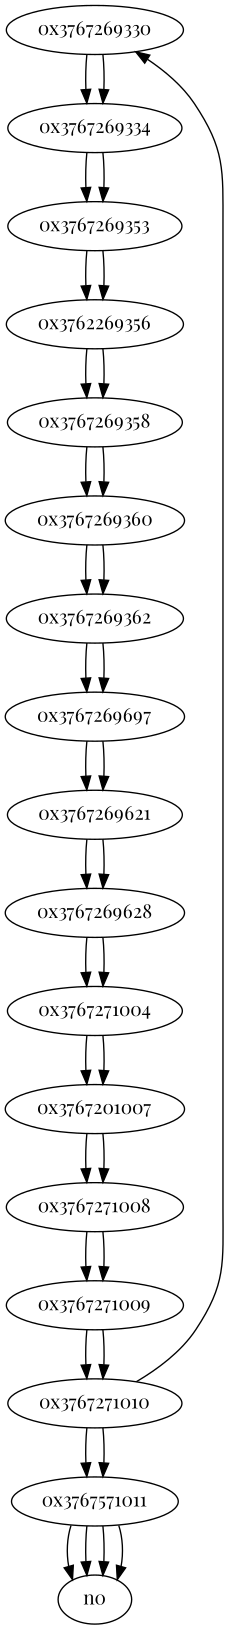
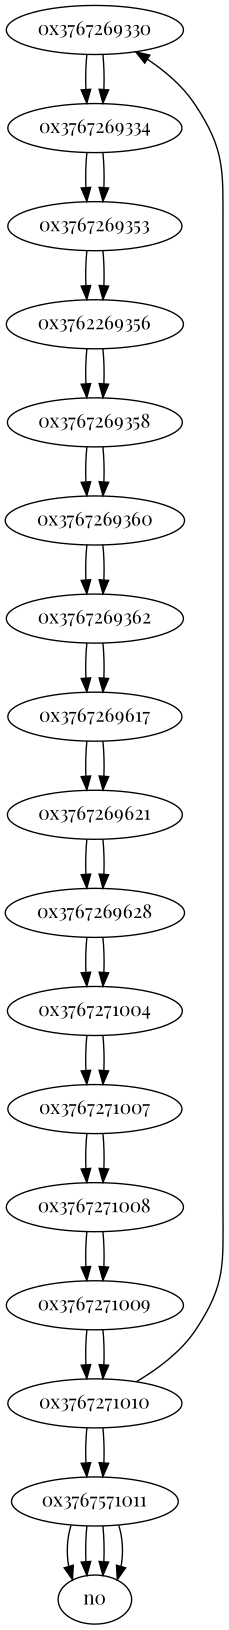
(95, 717) -> (95, 717)
(95, 1109) -> (95, 1109)
